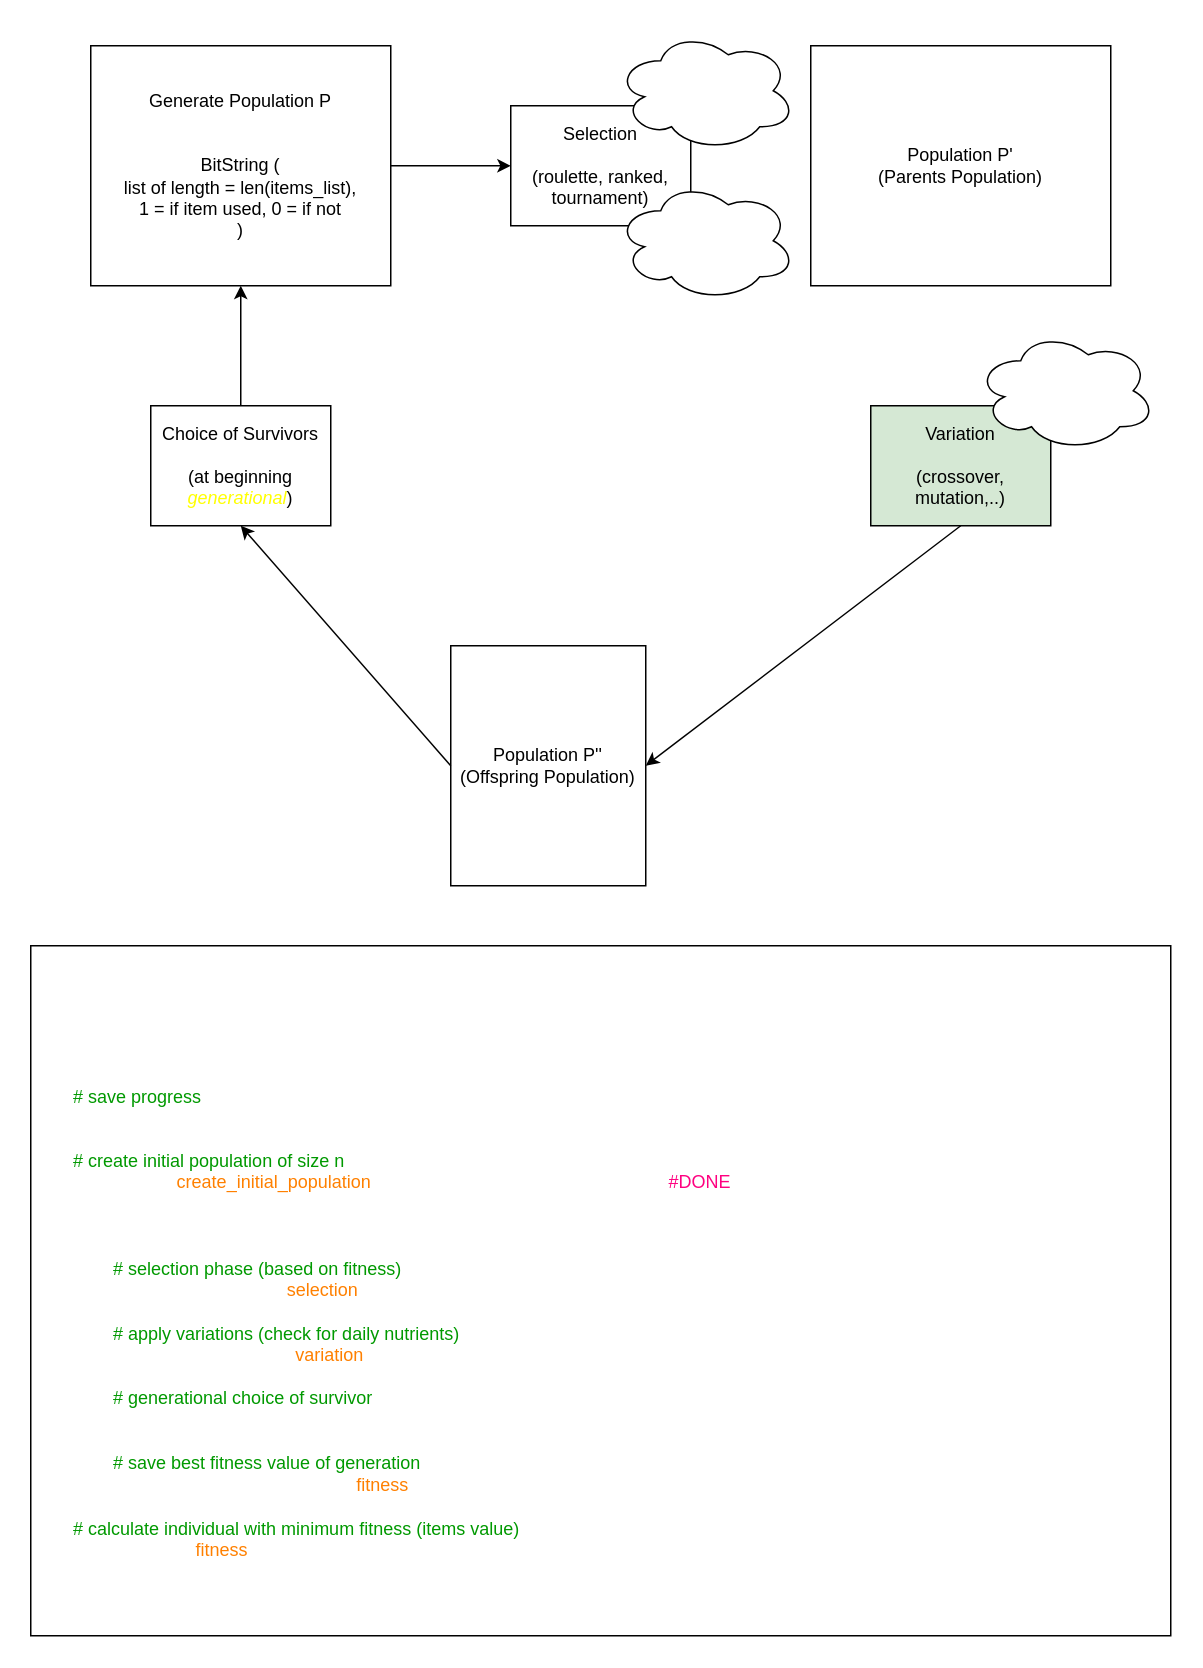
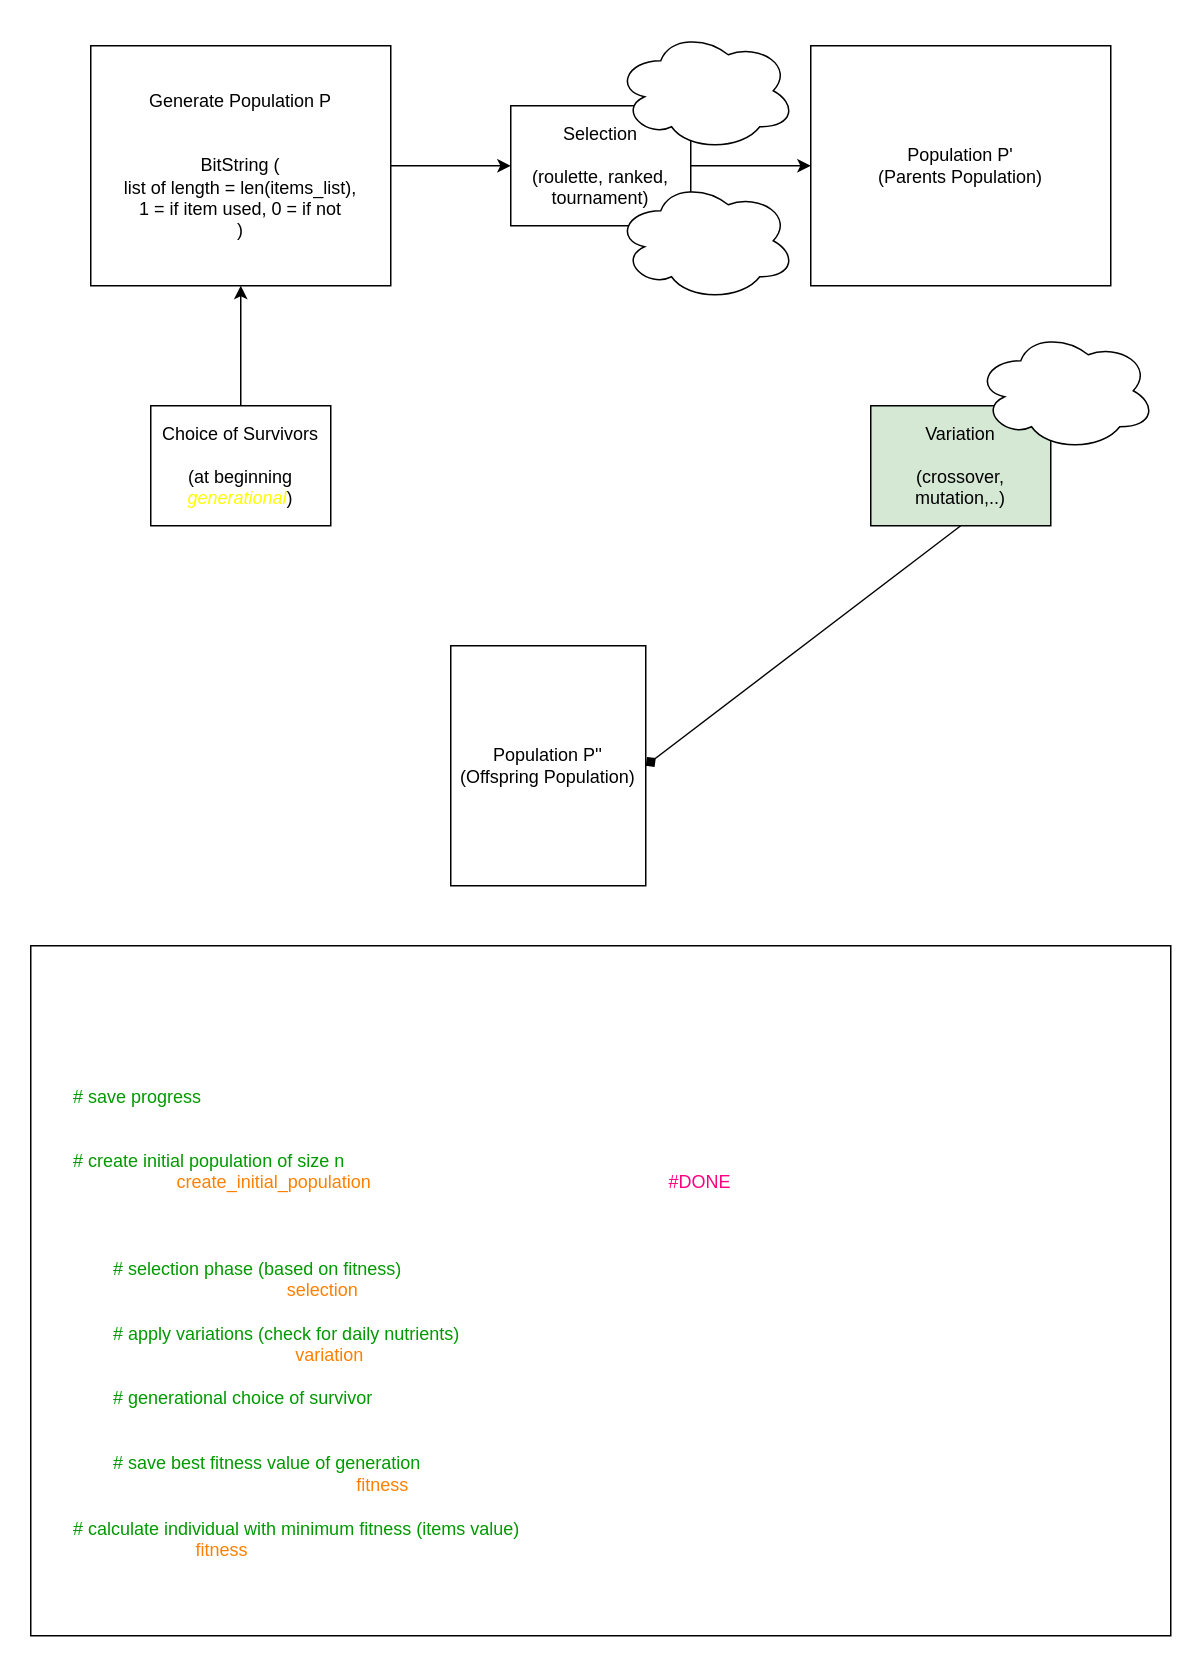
none -> (746, 166)
(349, 650) -> none
(654, 759) -> (655, 759)
